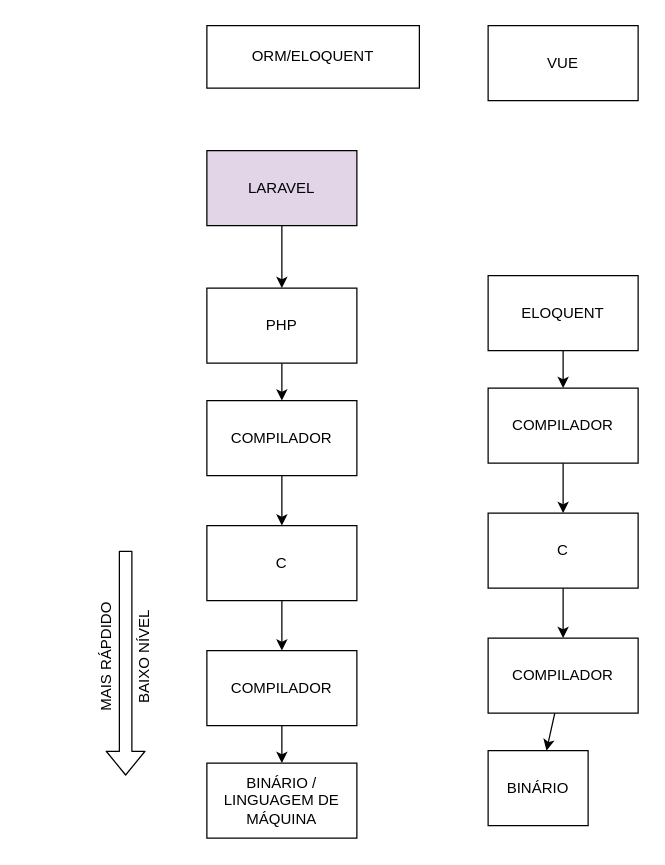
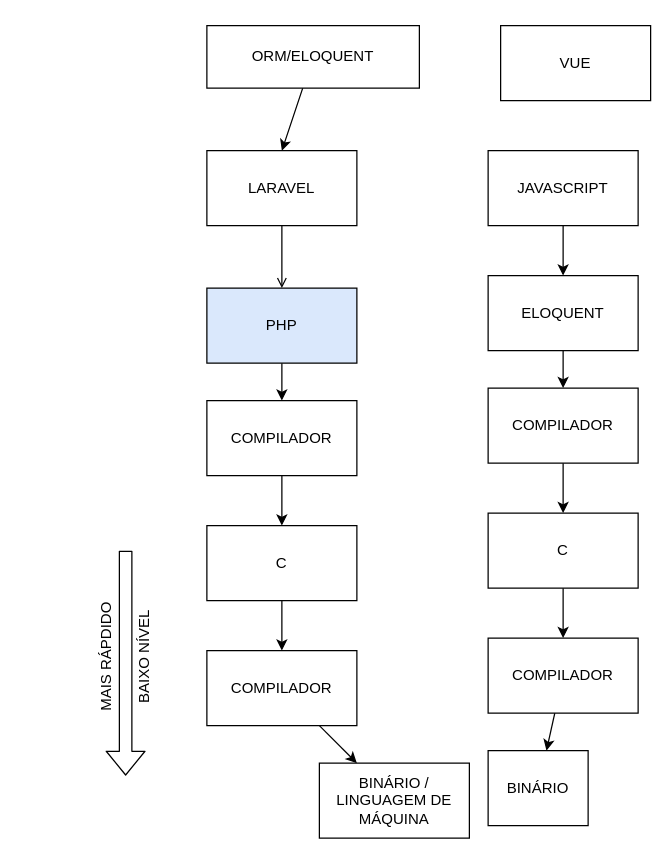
(563, 63) -> (576, 63)
none -> (294, 115)
(282, 188) -> (282, 188)
none -> (563, 188)
none -> (563, 247)
(282, 278) -> (282, 280)
(282, 326) -> (282, 326)
(282, 801) -> (394, 801)
